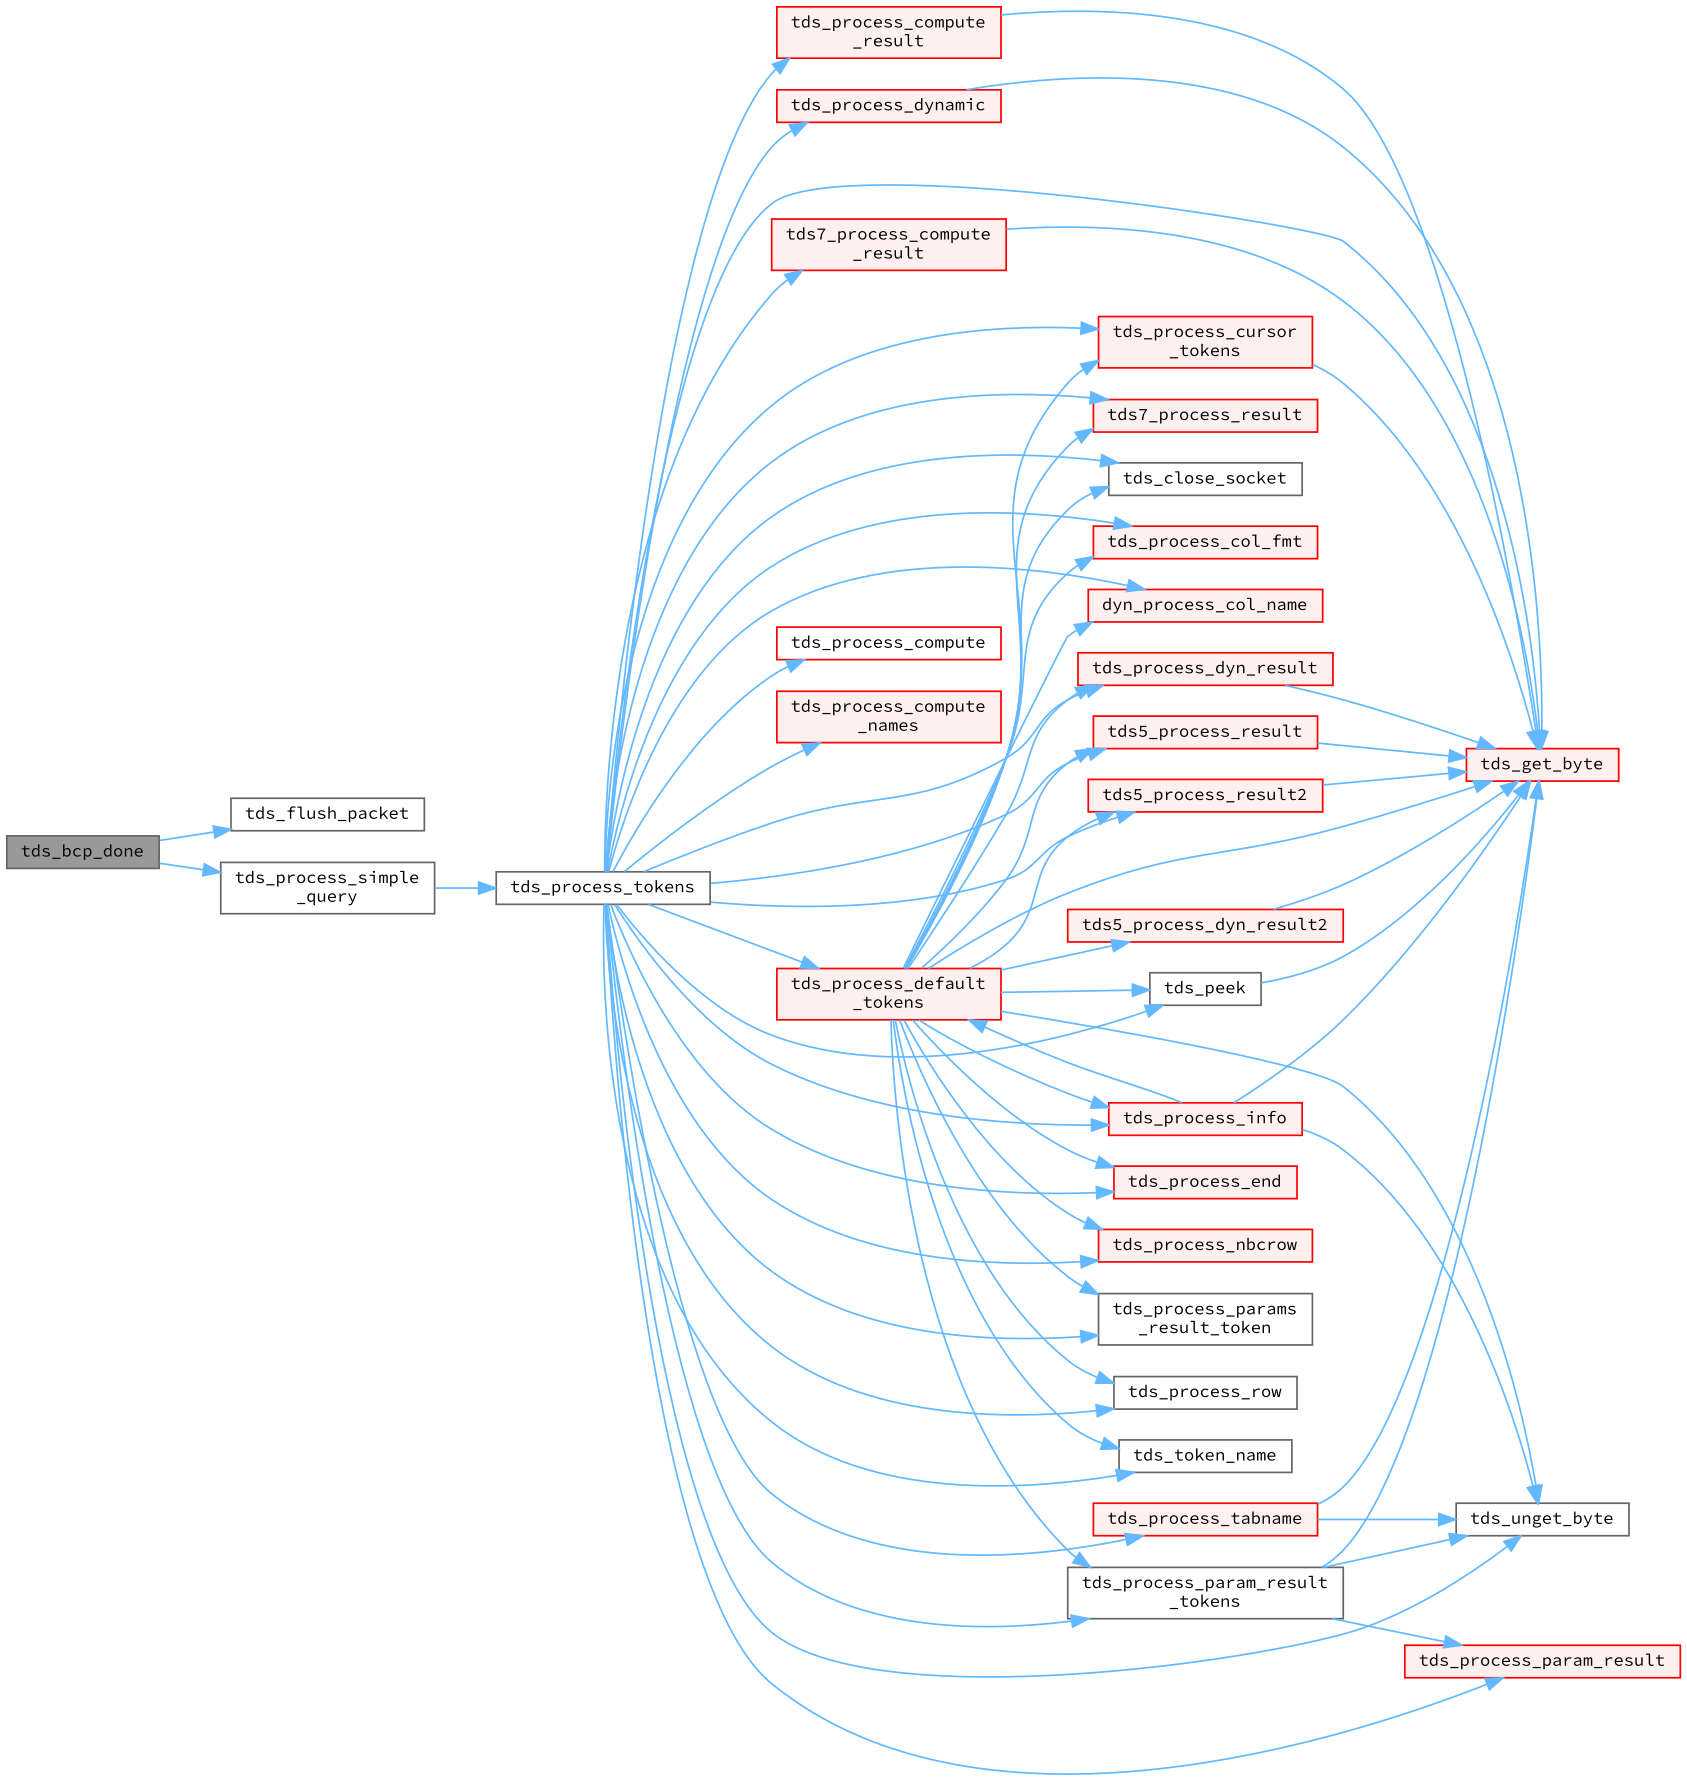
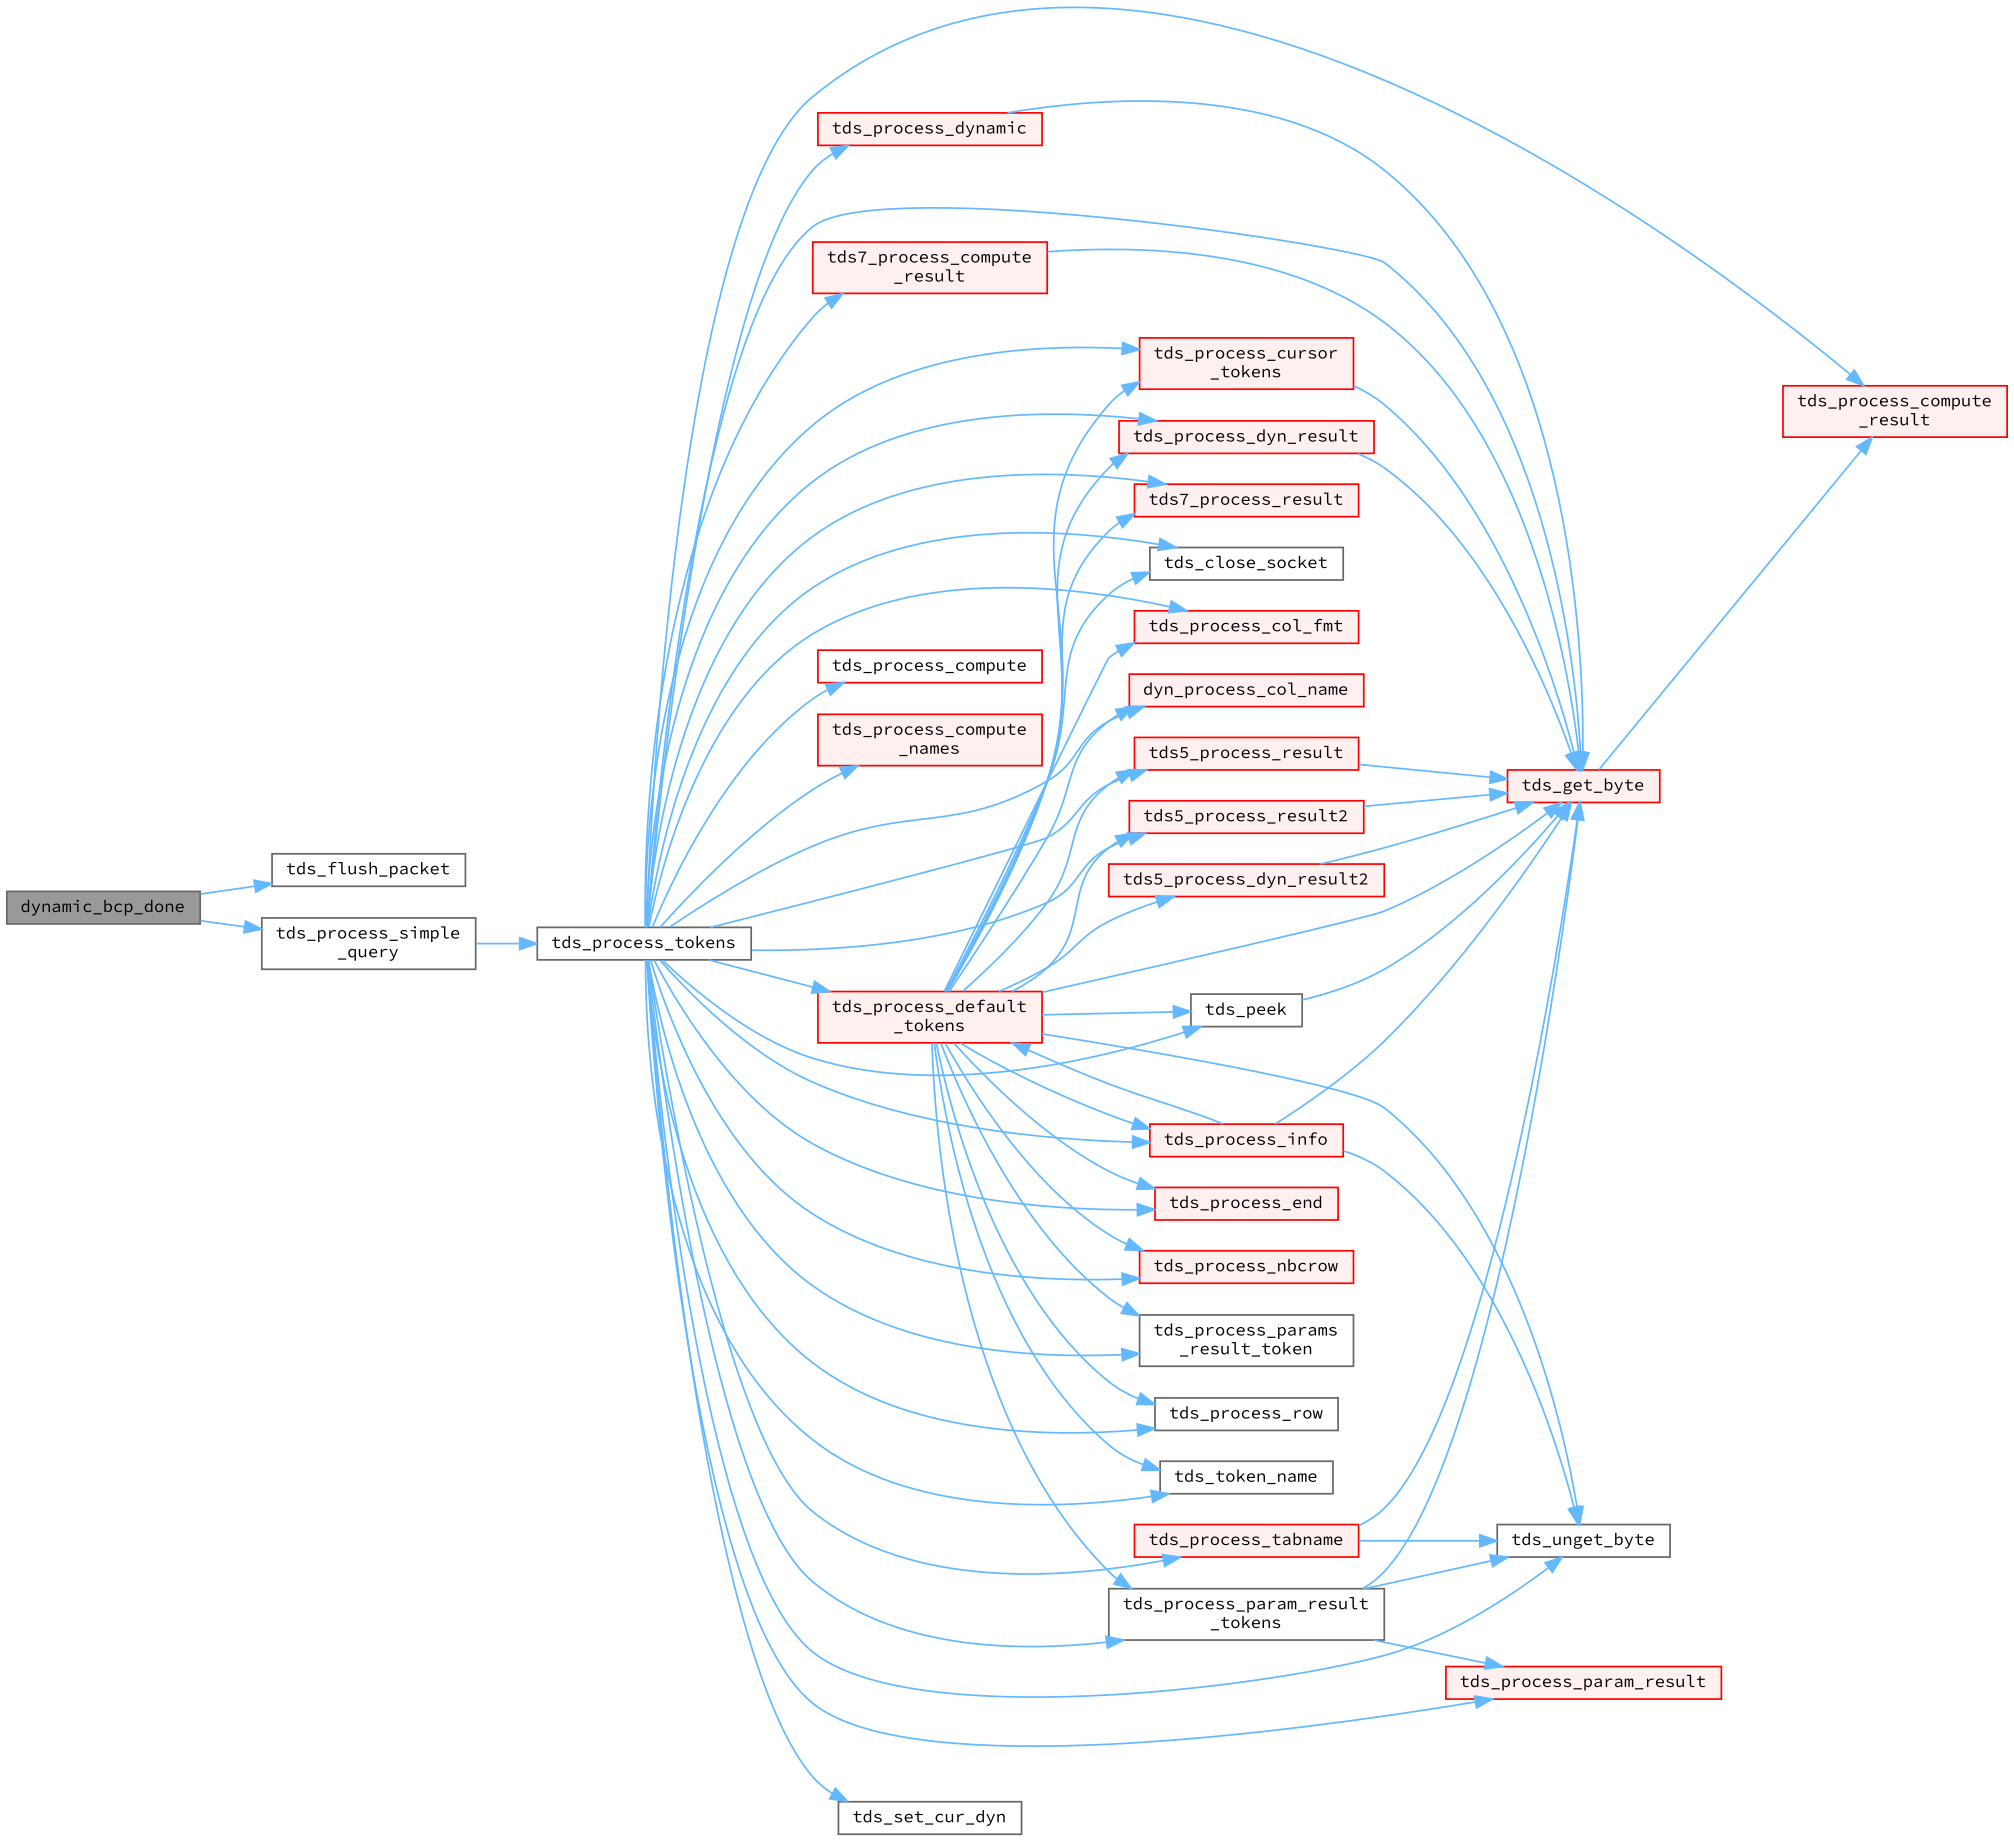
(1400, 179) -> (1730, 610)
(83, 852) -> (104, 908)
none -> (930, 1818)
